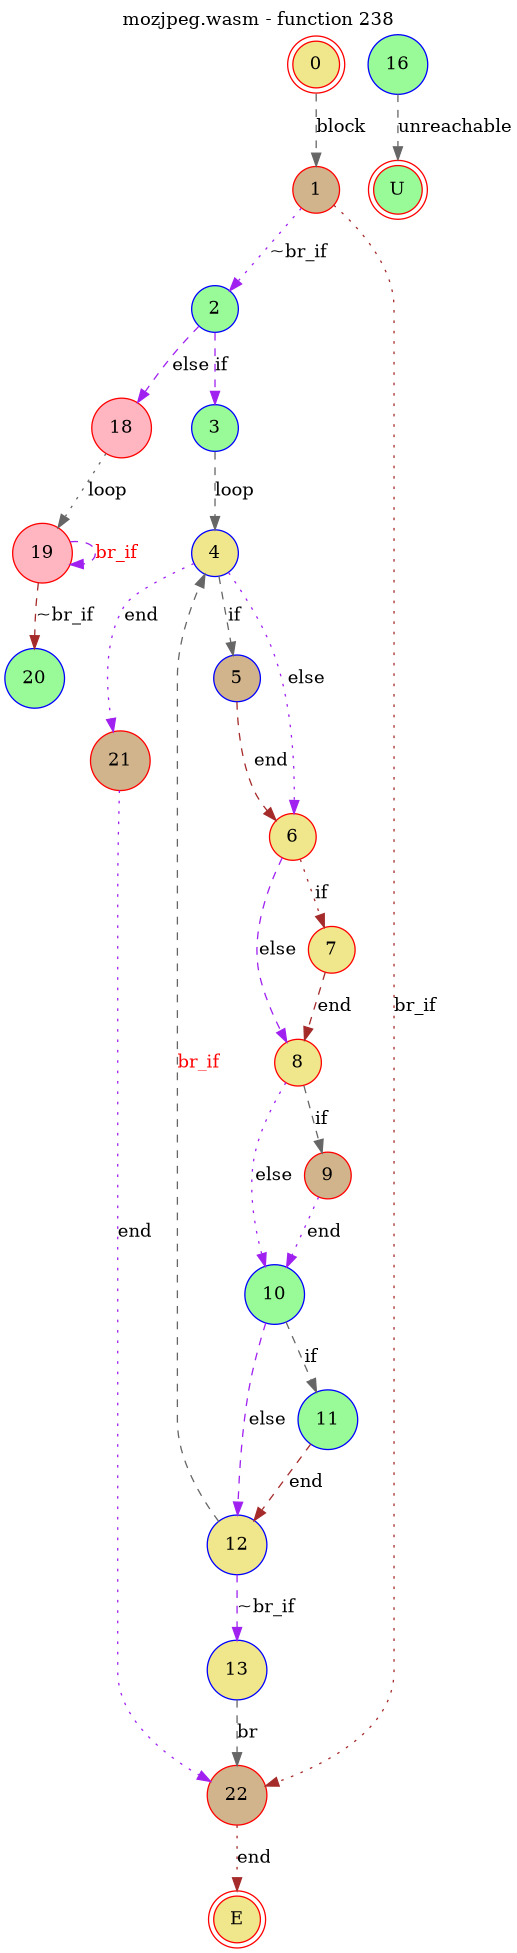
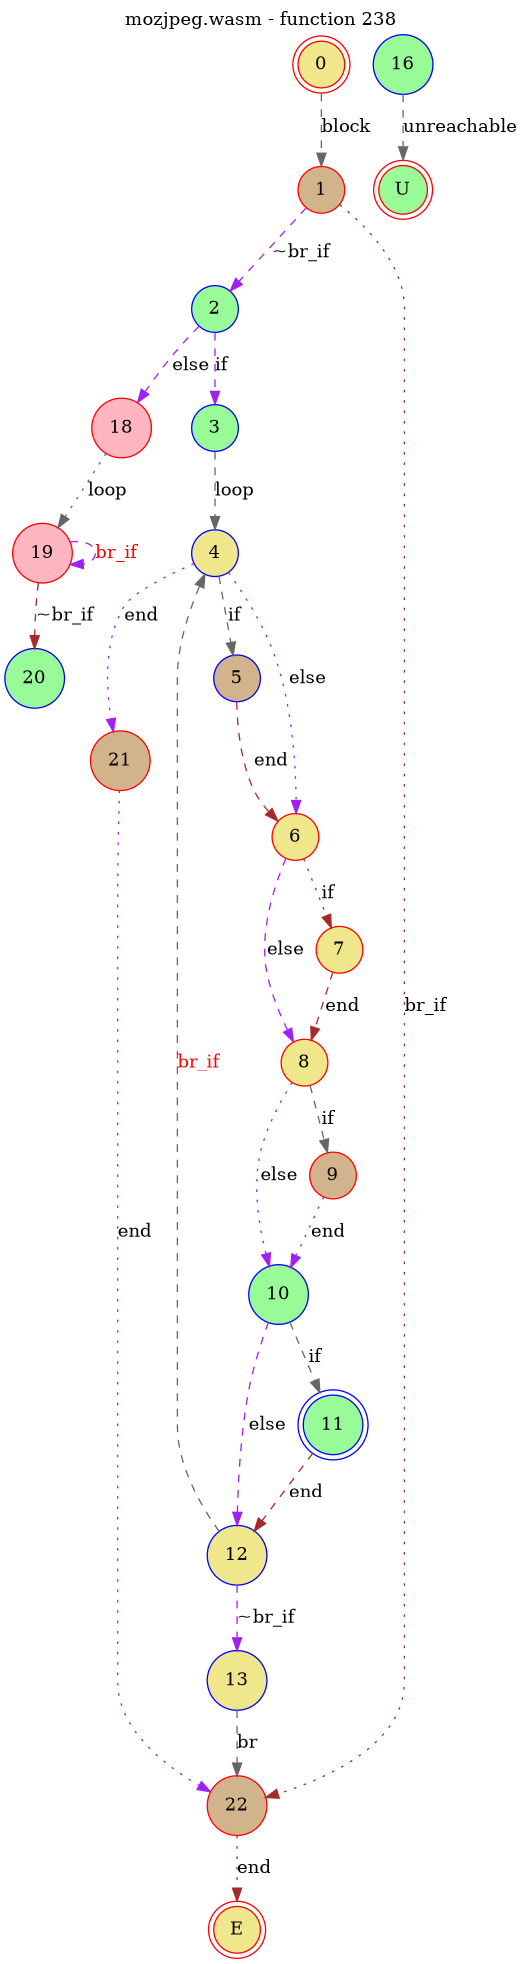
(270, 245) -> (273, 245)
(328, 1420) -> (333, 1425)
